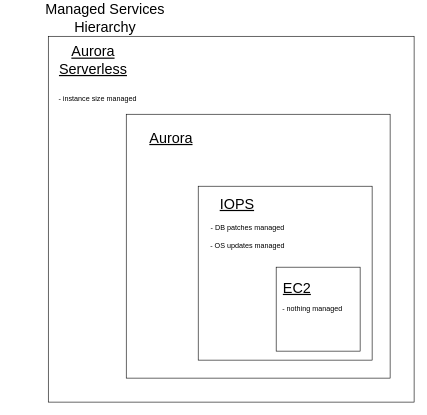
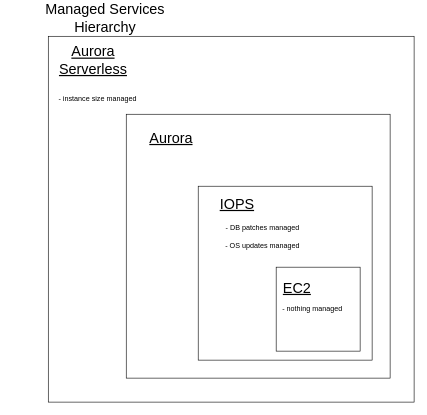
(248, 234) -> (263, 234)
